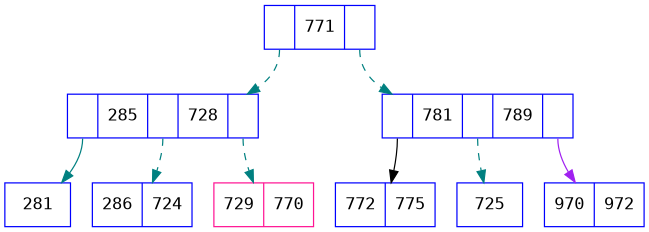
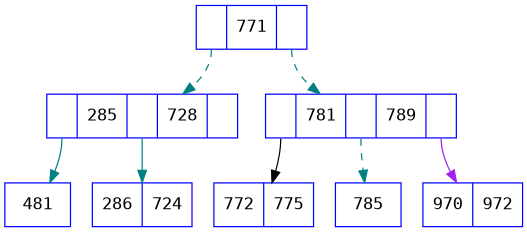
(161, 155) -> (142, 154)
(38, 205) -> (38, 205)
(264, 205) -> none
(490, 205) -> (368, 205)
